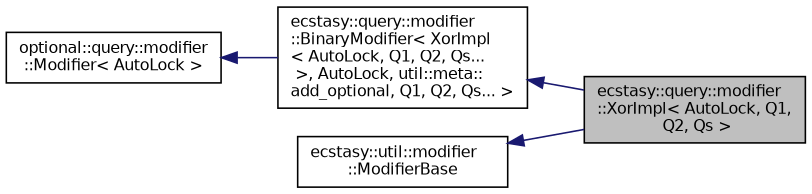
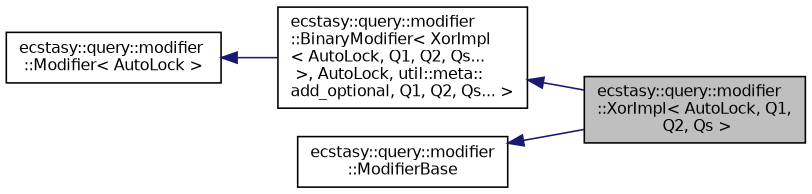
(114, 58) -> (114, 58)
(403, 162) -> (403, 162)
